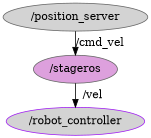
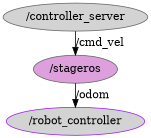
(75, 17) -> (75, 17)
(93, 95) -> (93, 95)
